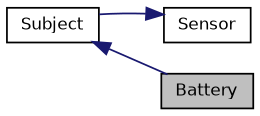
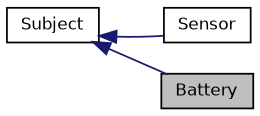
(122, 13) -> (140, 37)
